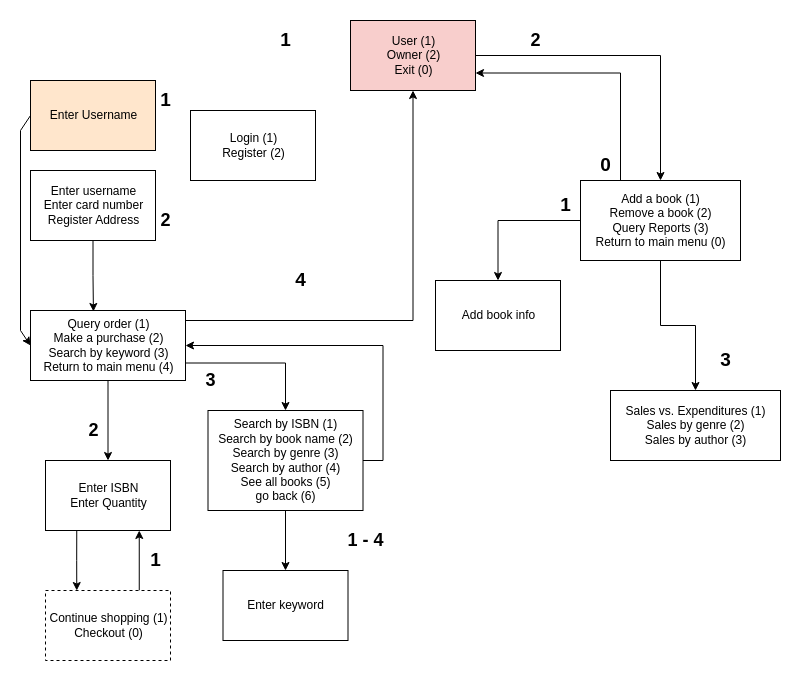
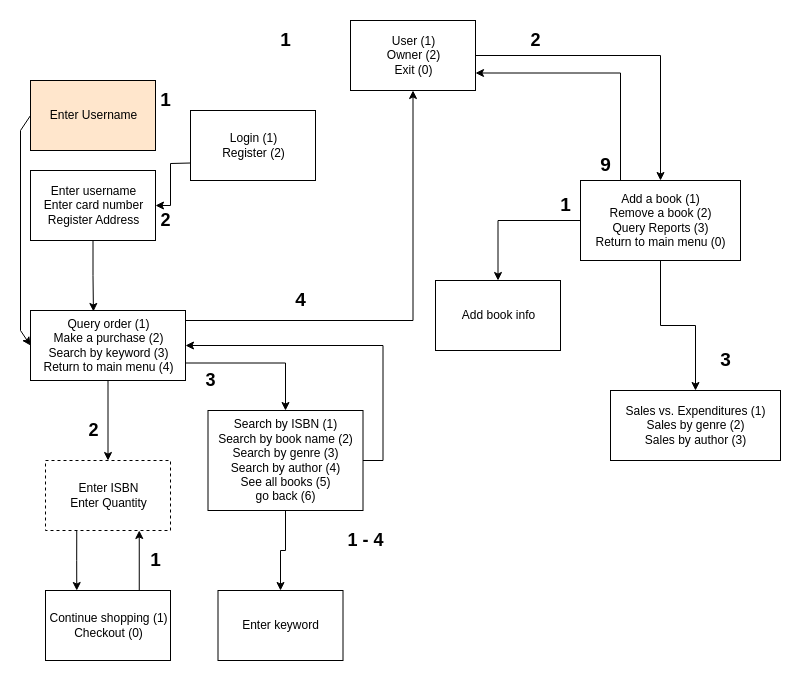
(413, 56) -> (413, 56)
(606, 166) -> (606, 166)
none -> (171, 179)
(301, 281) -> (301, 301)
(108, 496) -> (108, 496)
(286, 606) -> (281, 626)
(108, 626) -> (108, 626)
